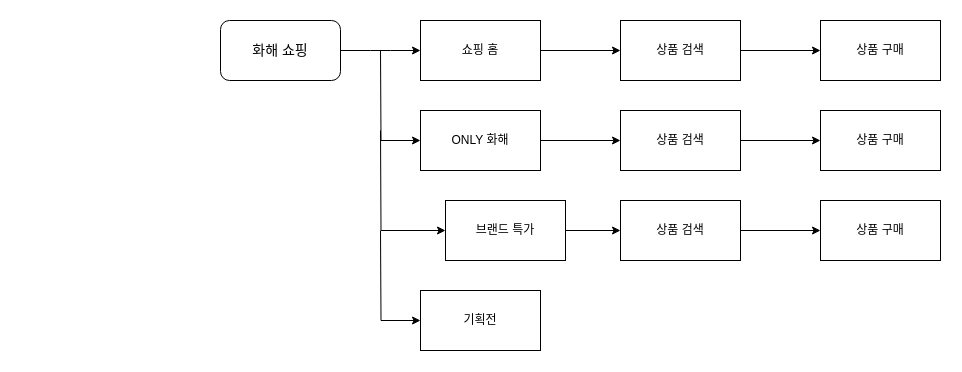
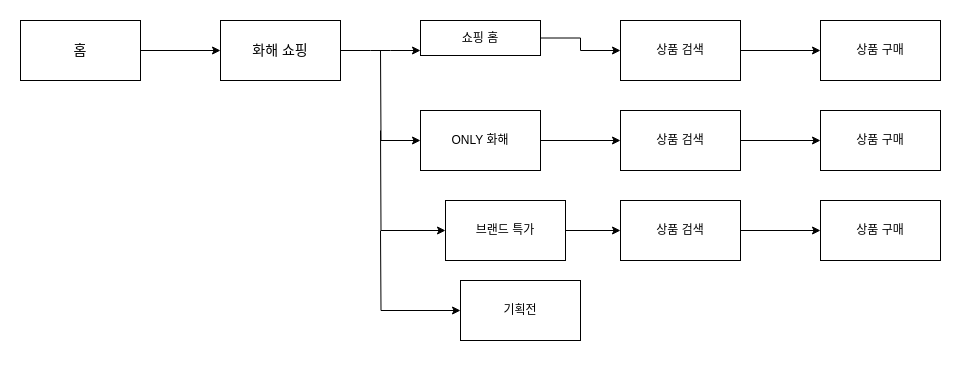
none -> (81, 51)
none -> (177, 51)
(281, 51) -> (281, 51)
(481, 51) -> (481, 38)
(481, 321) -> (521, 311)
